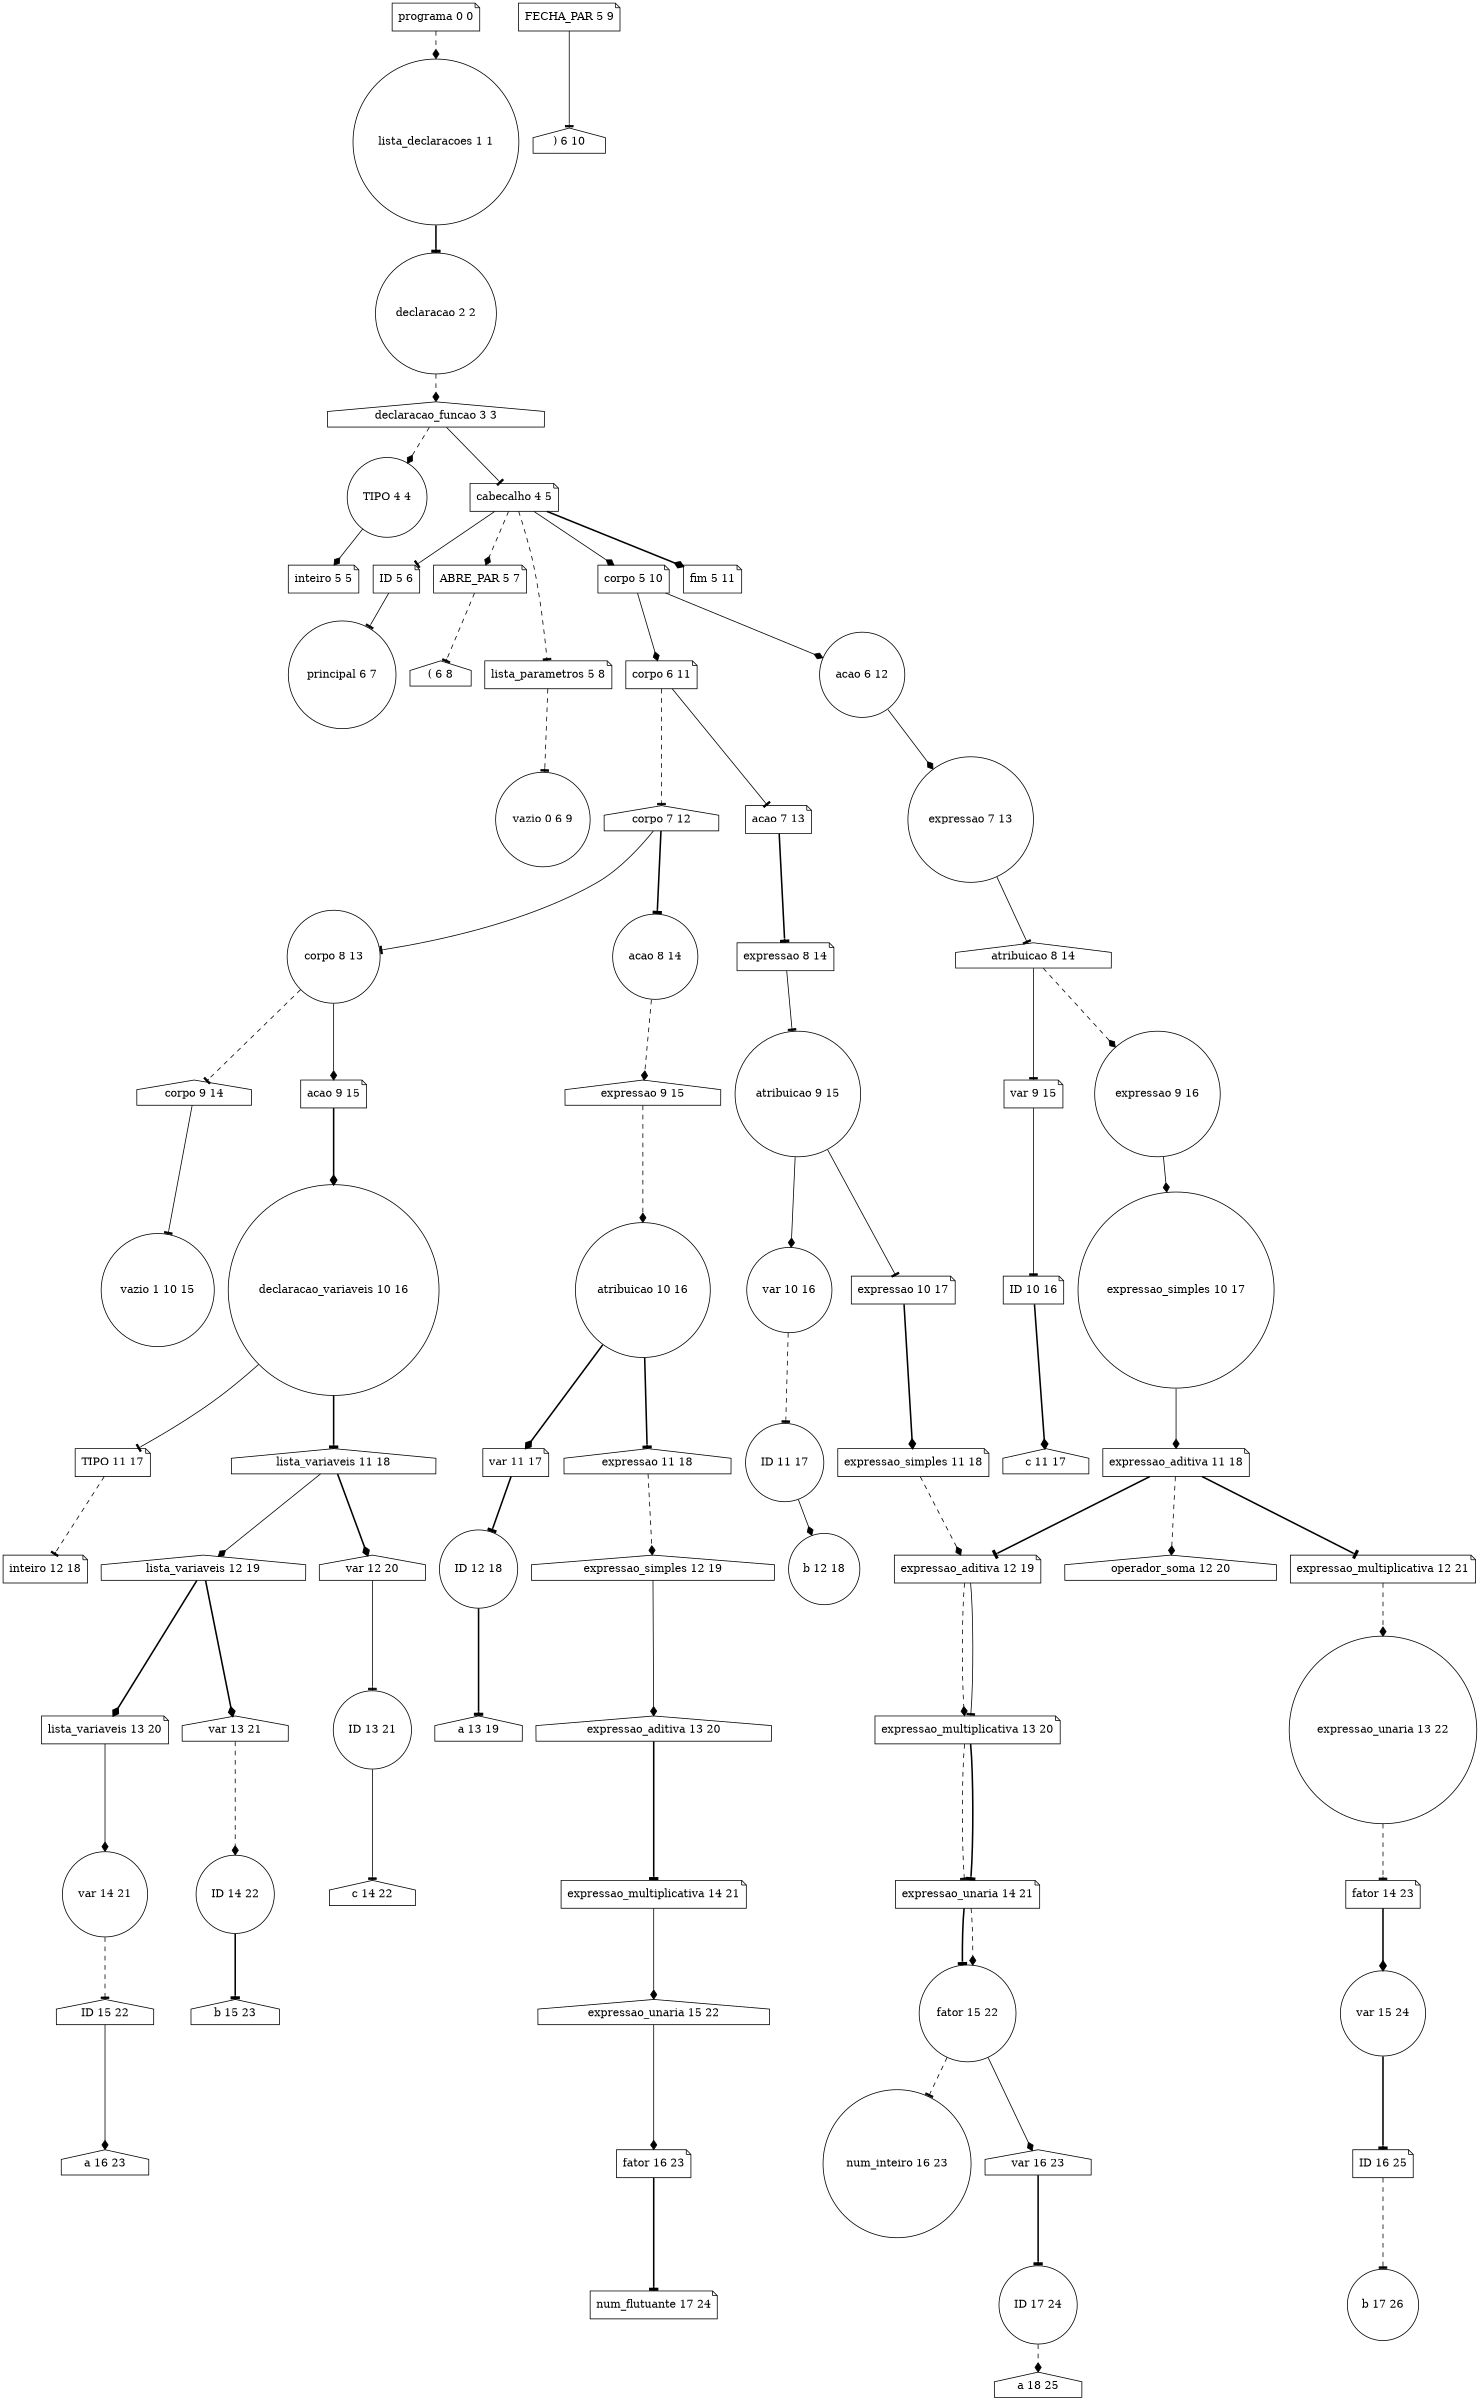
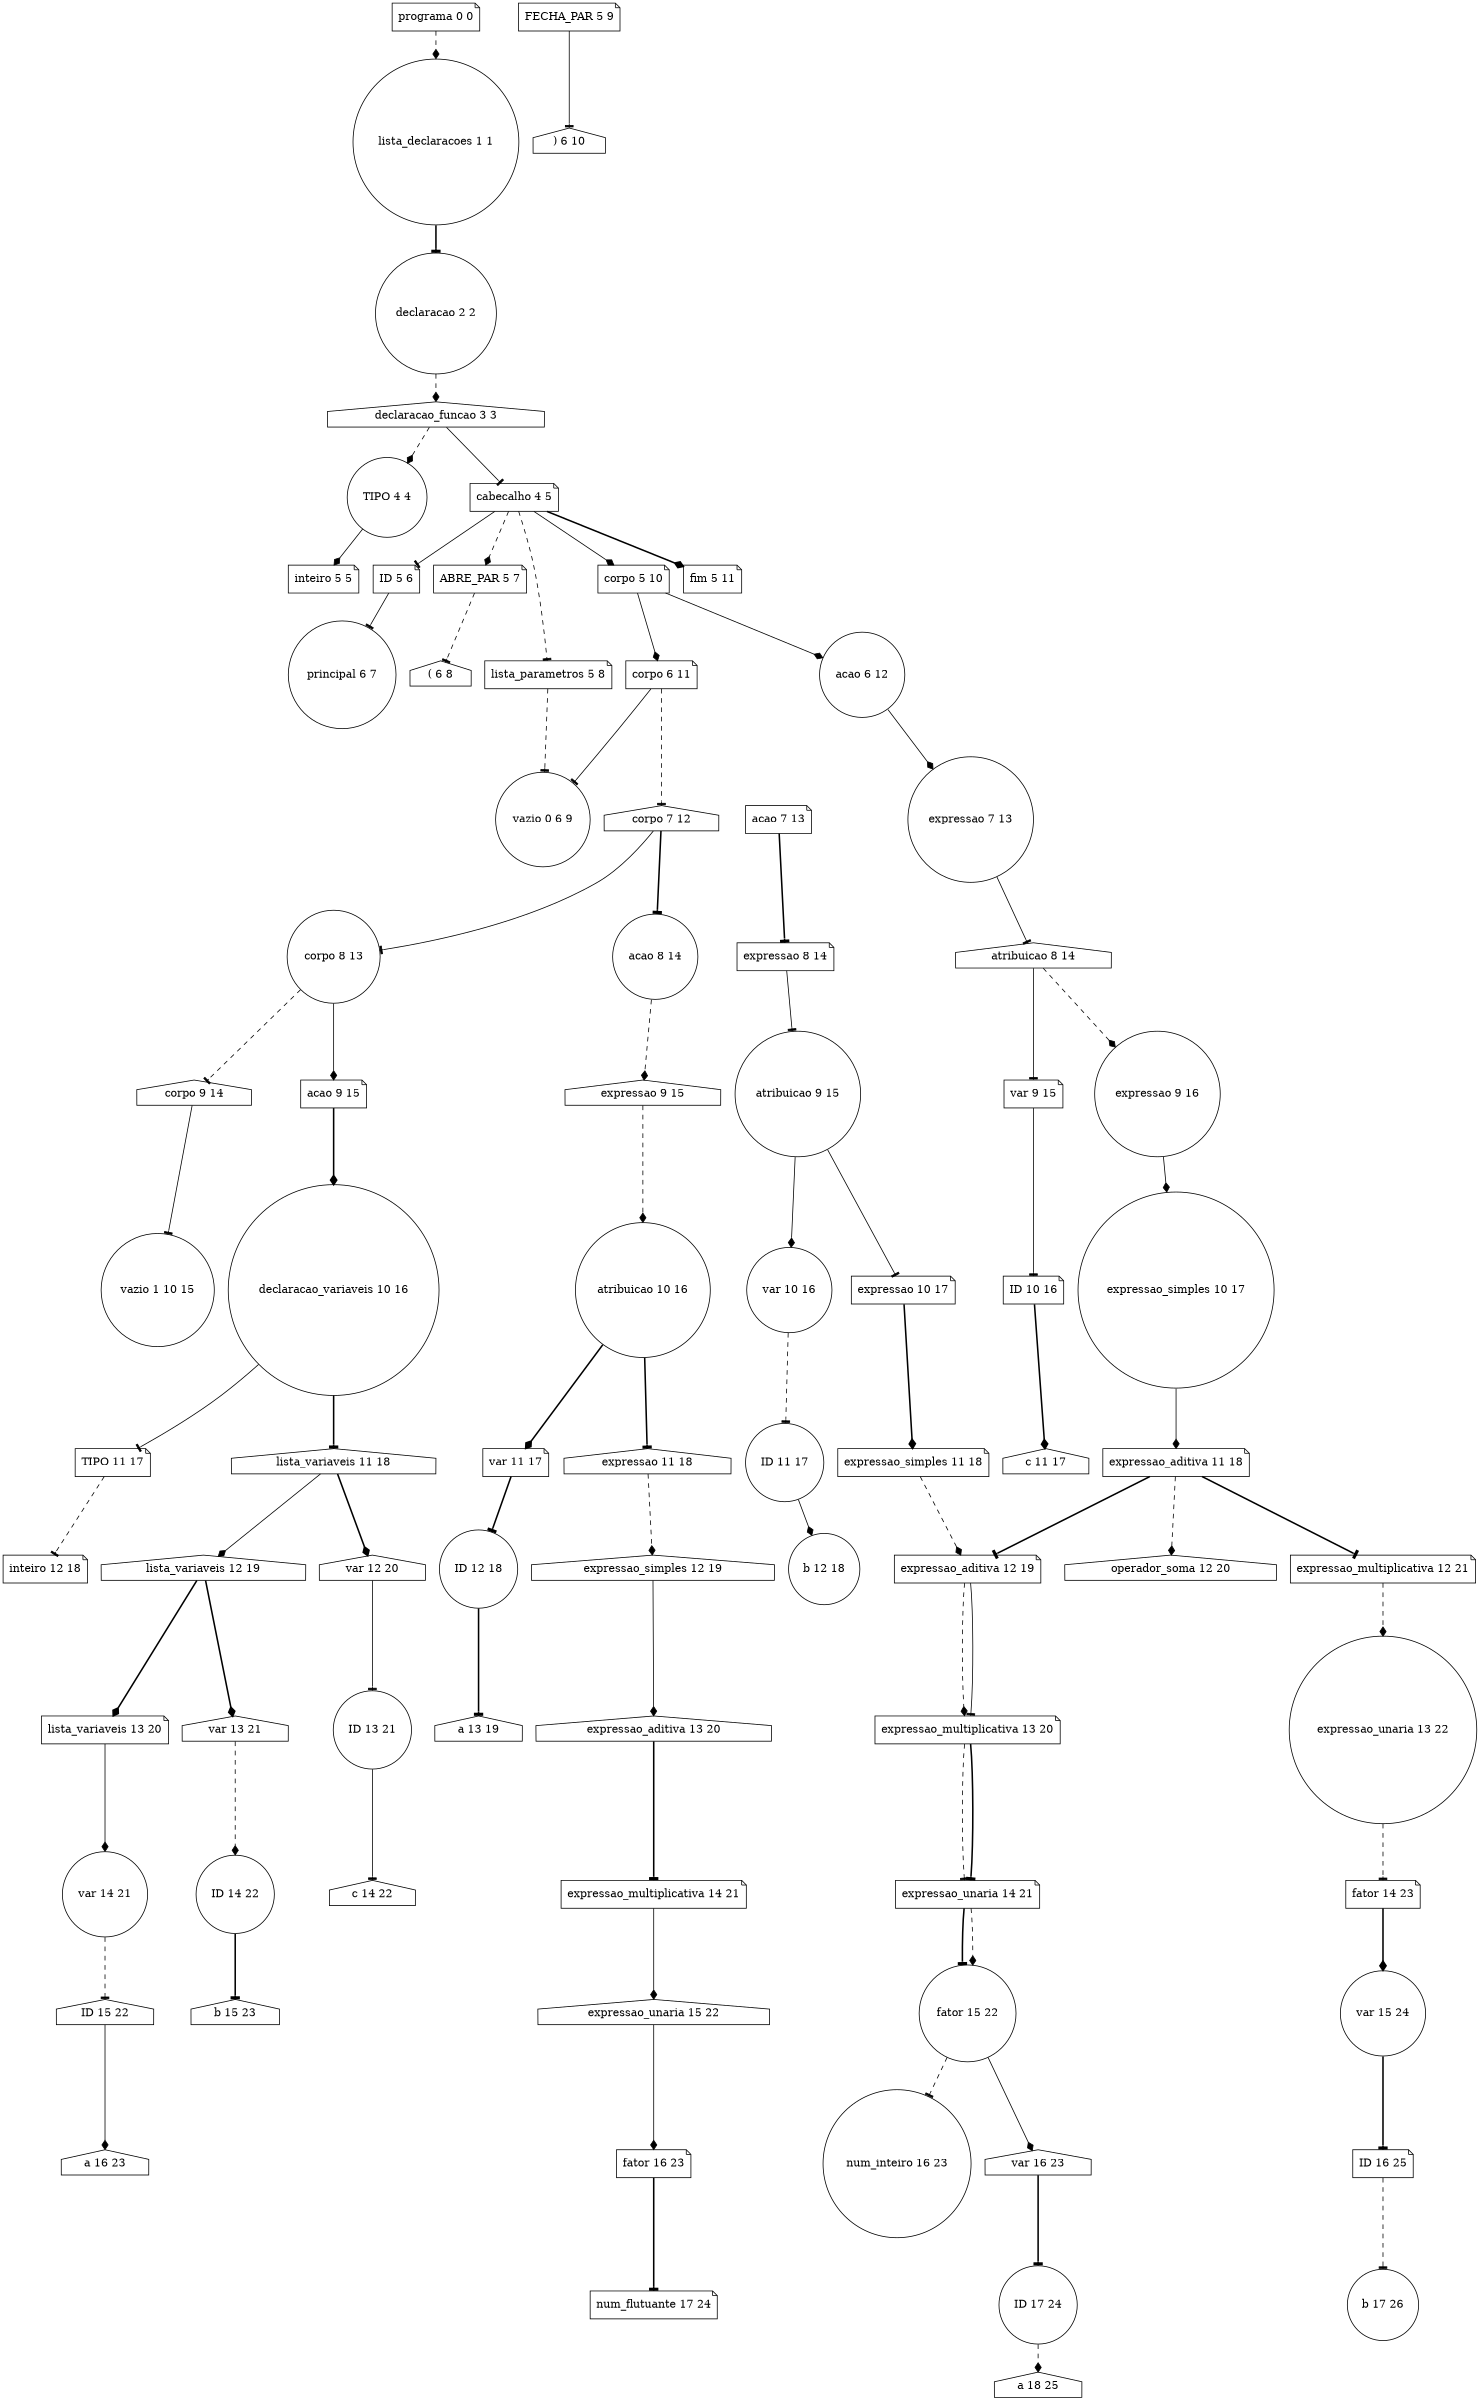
(719, 746) -> (614, 735)
